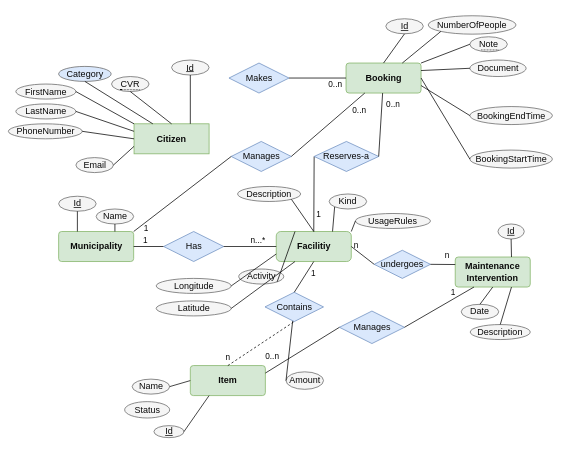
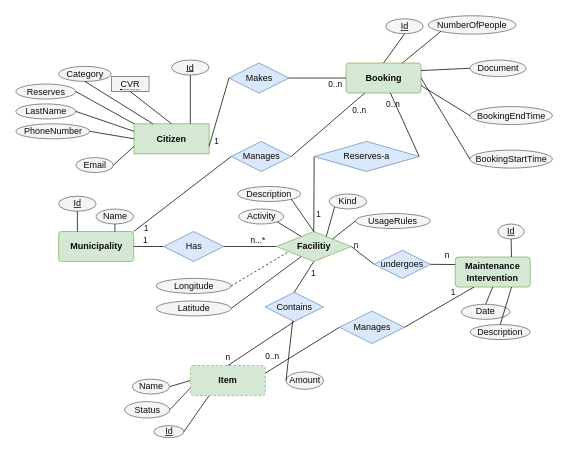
(488, 44) -> none
(445, 54) -> none
(85, 74) -> (85, 74)
(130, 84) -> (130, 84)
(46, 92) -> (46, 92)
none -> (219, 113)
(45, 131) -> (53, 131)
(346, 156) -> (366, 156)
(314, 246) -> (314, 246)
(253, 270) -> (260, 269)
(261, 276) -> (261, 216)
(480, 312) -> (485, 312)
(259, 345) -> (259, 345)
(228, 380) -> (228, 380)
none -> (180, 398)
